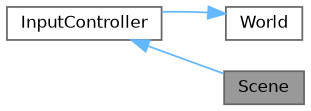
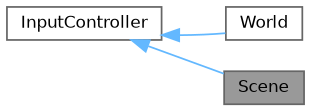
(185, 12) -> (202, 35)
